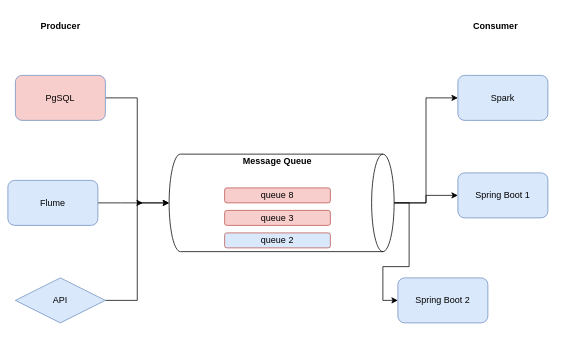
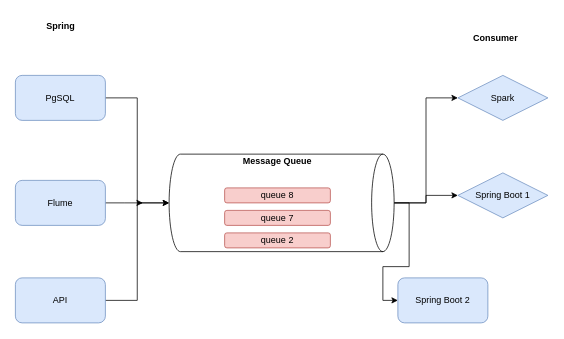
(61, 27) -> (61, 27)
(495, 27) -> (495, 38)
(60, 98) -> (60, 98)
(503, 98) -> (503, 98)
(503, 195) -> (503, 195)
(53, 203) -> (60, 203)
(278, 218) -> (278, 218)
(278, 240) -> (278, 240)
(60, 300) -> (60, 300)
